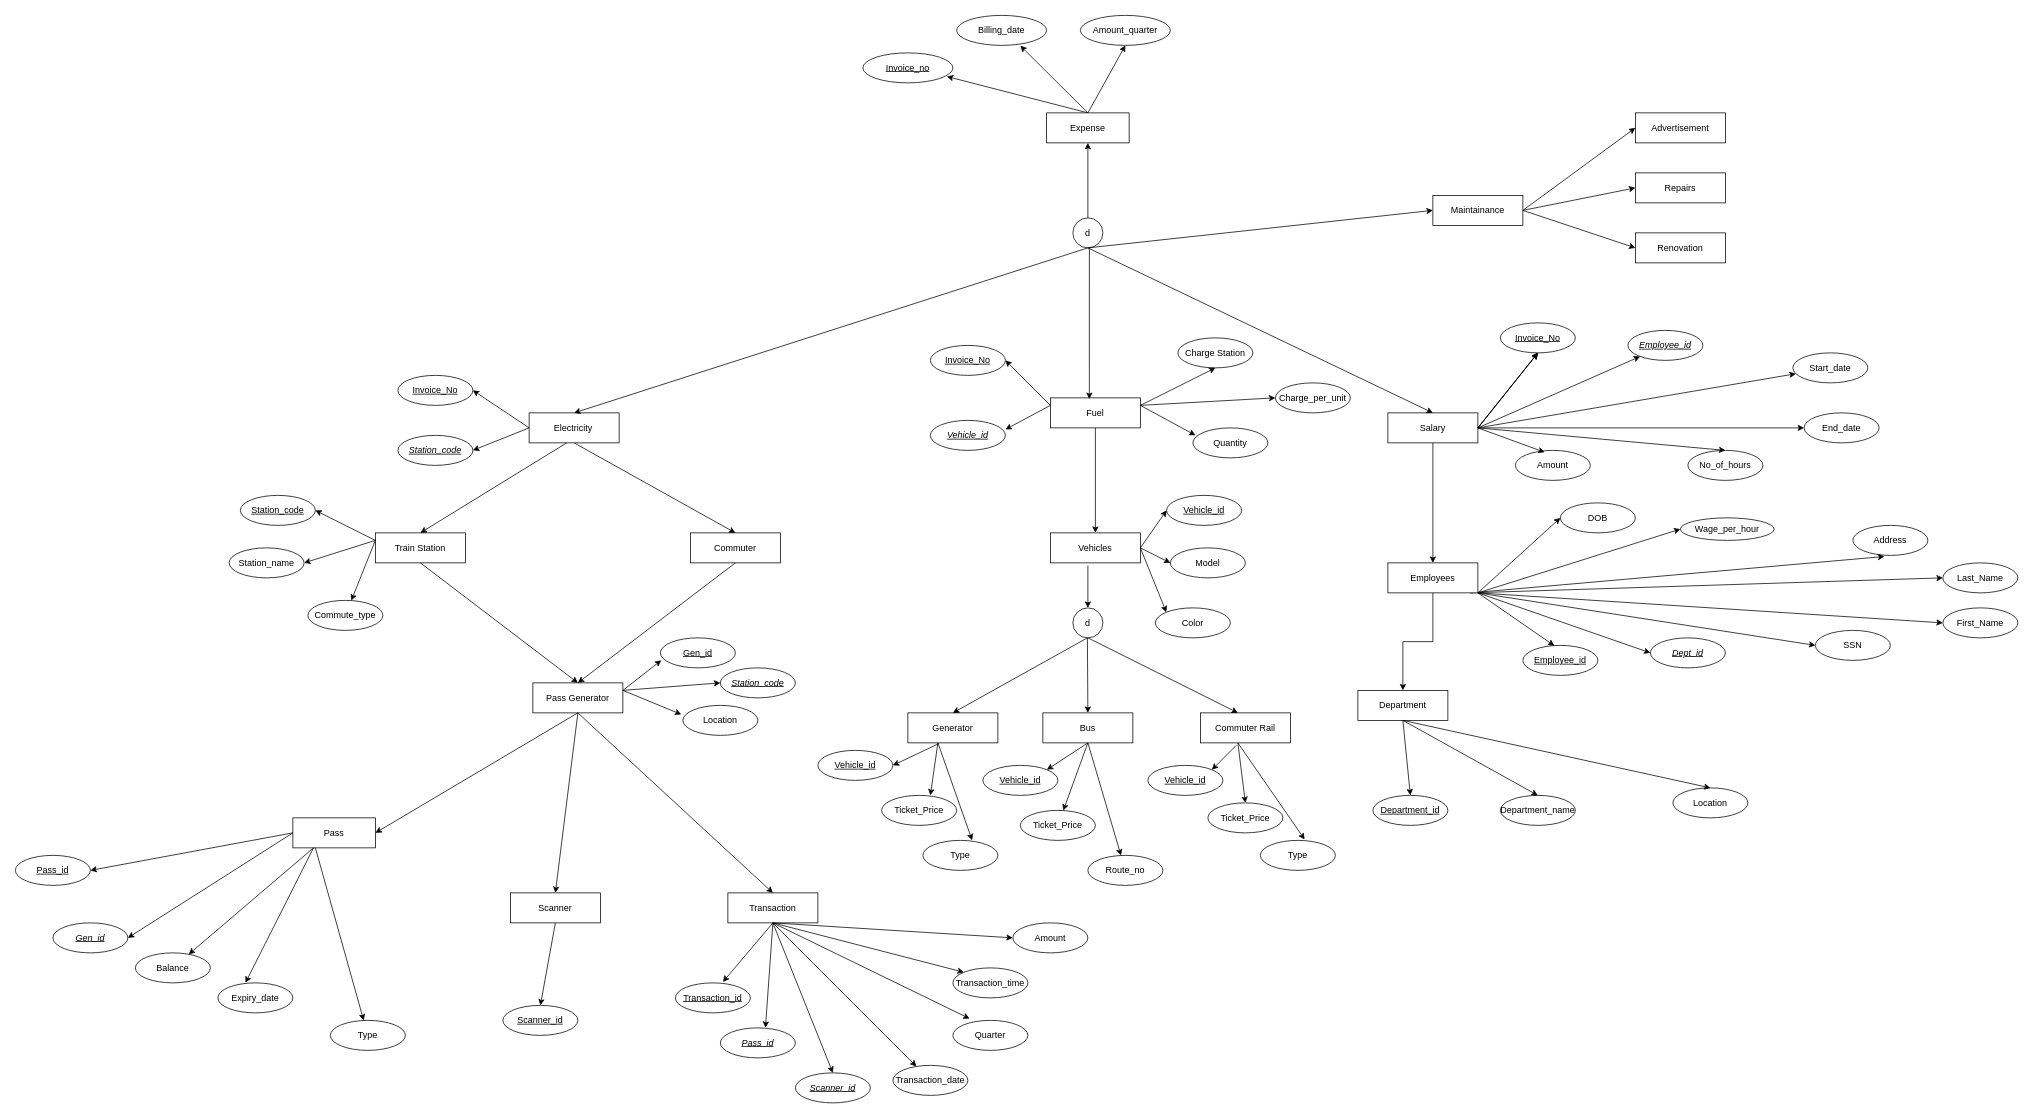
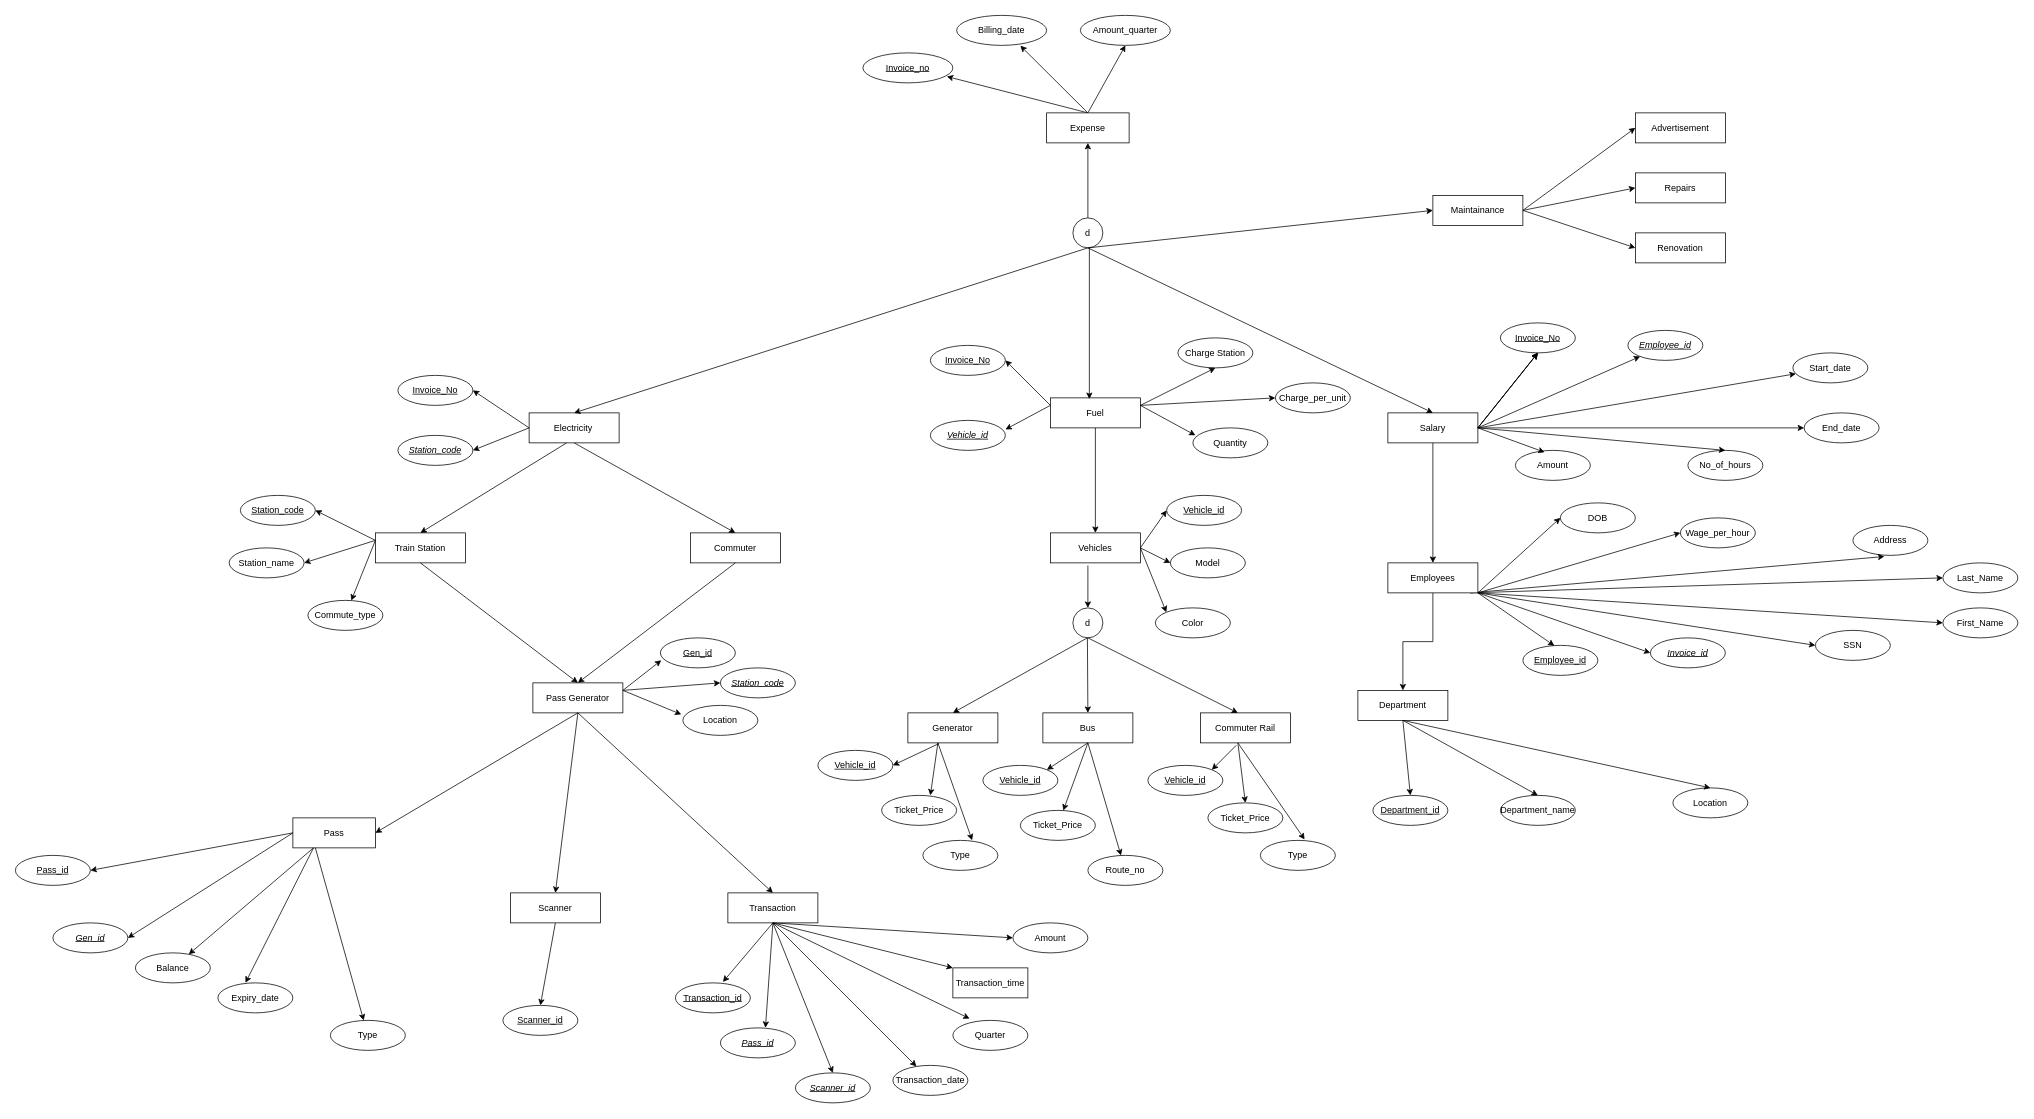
(1727, 529) -> (1718, 533)
(1688, 653) -> (1688, 653)
(990, 983) -> (990, 983)
